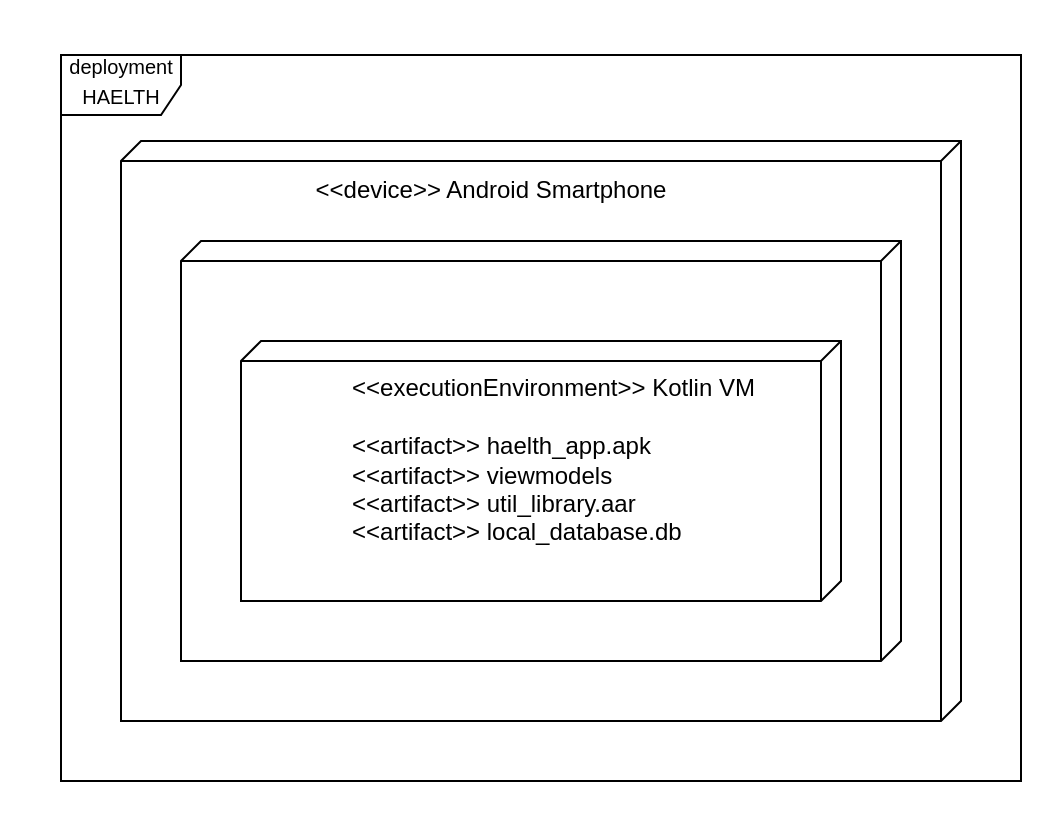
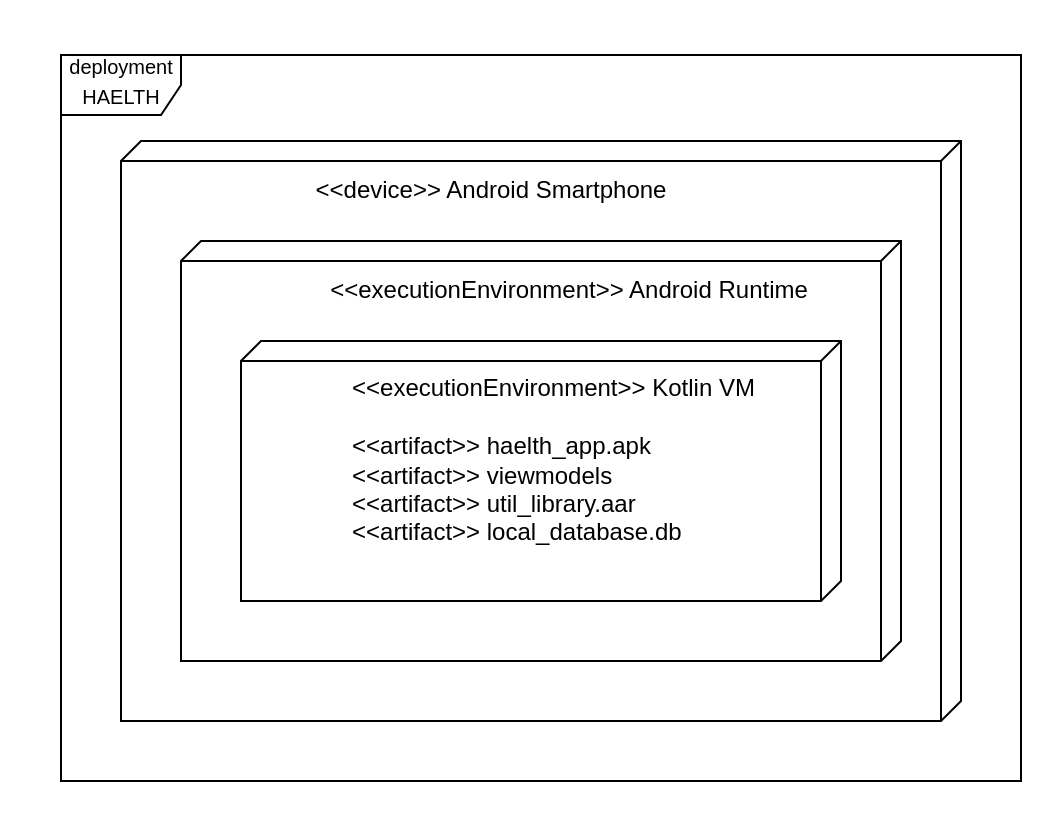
none -> (569, 291)
